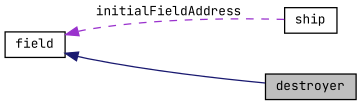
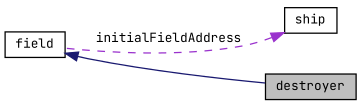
(181, 20) -> (169, 53)
